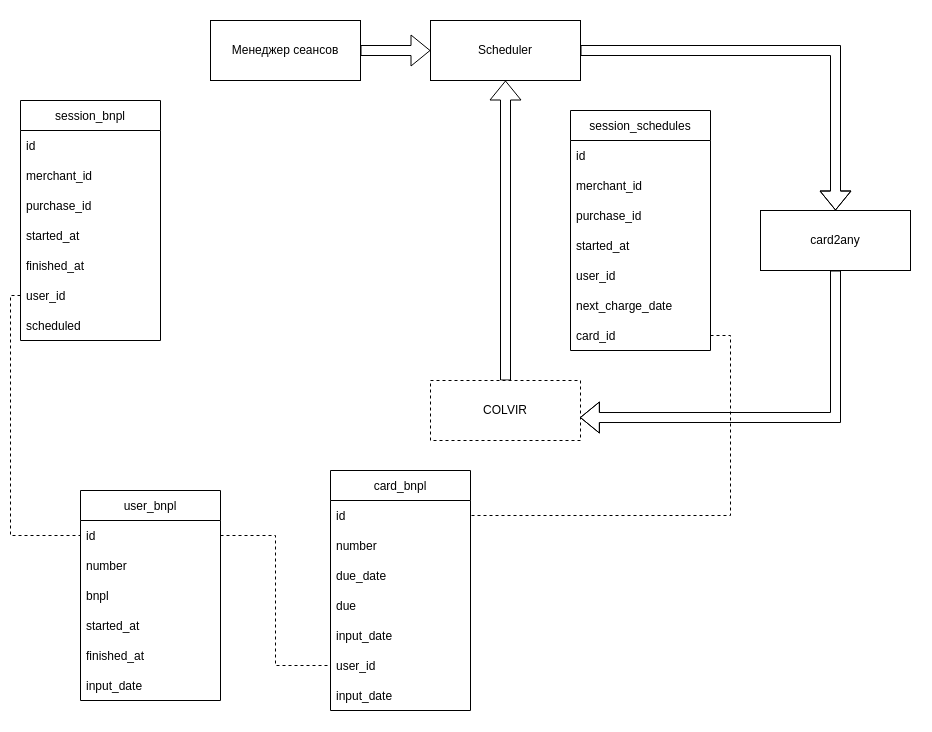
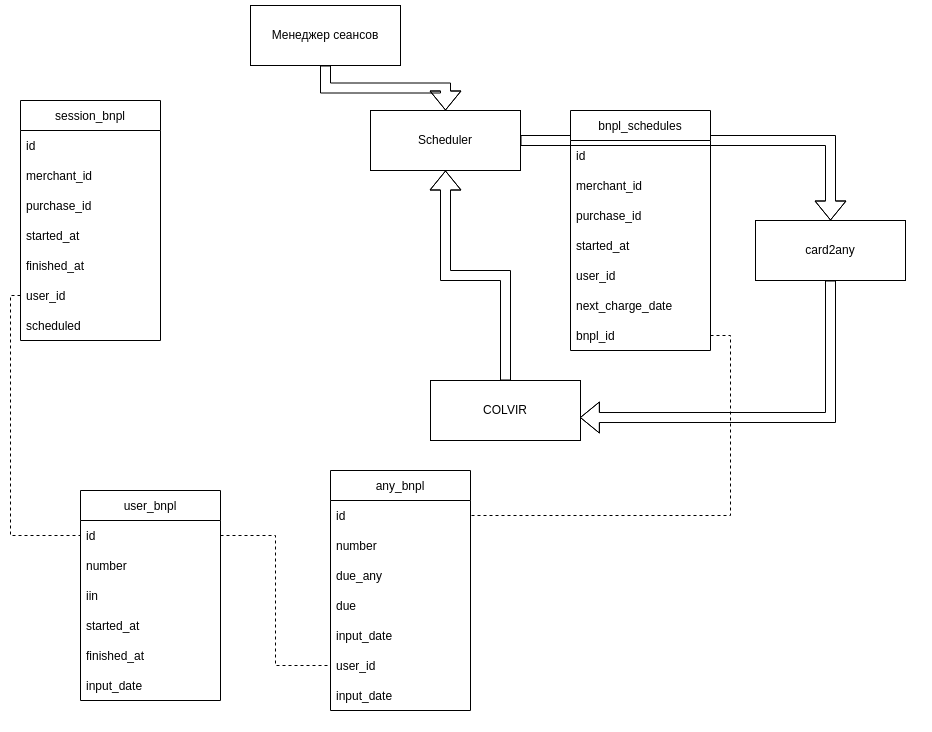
(286, 51) -> (326, 36)
(506, 51) -> (446, 141)
(640, 126) -> (640, 126)
(836, 241) -> (831, 251)
(598, 336) -> (596, 336)
(506, 411) -> (506, 411)
(400, 486) -> (400, 486)
(363, 576) -> (360, 576)
(98, 596) -> (93, 596)
